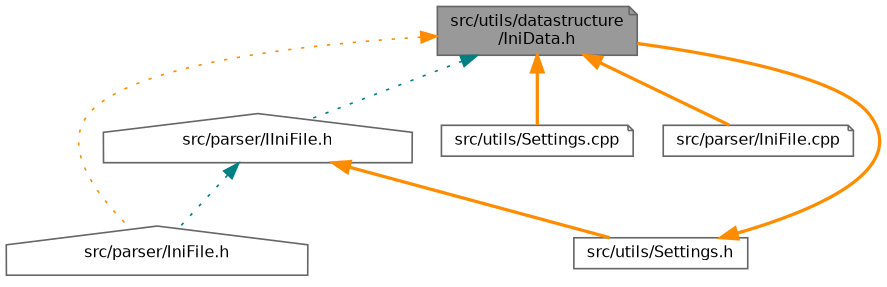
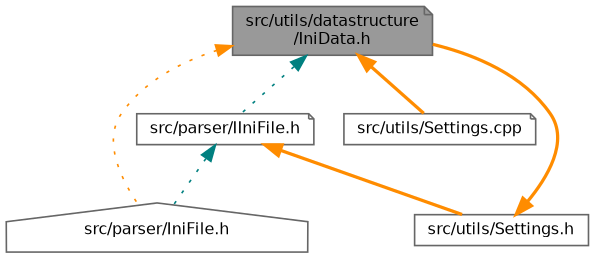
(258, 141) -> (225, 129)
(758, 141) -> none
